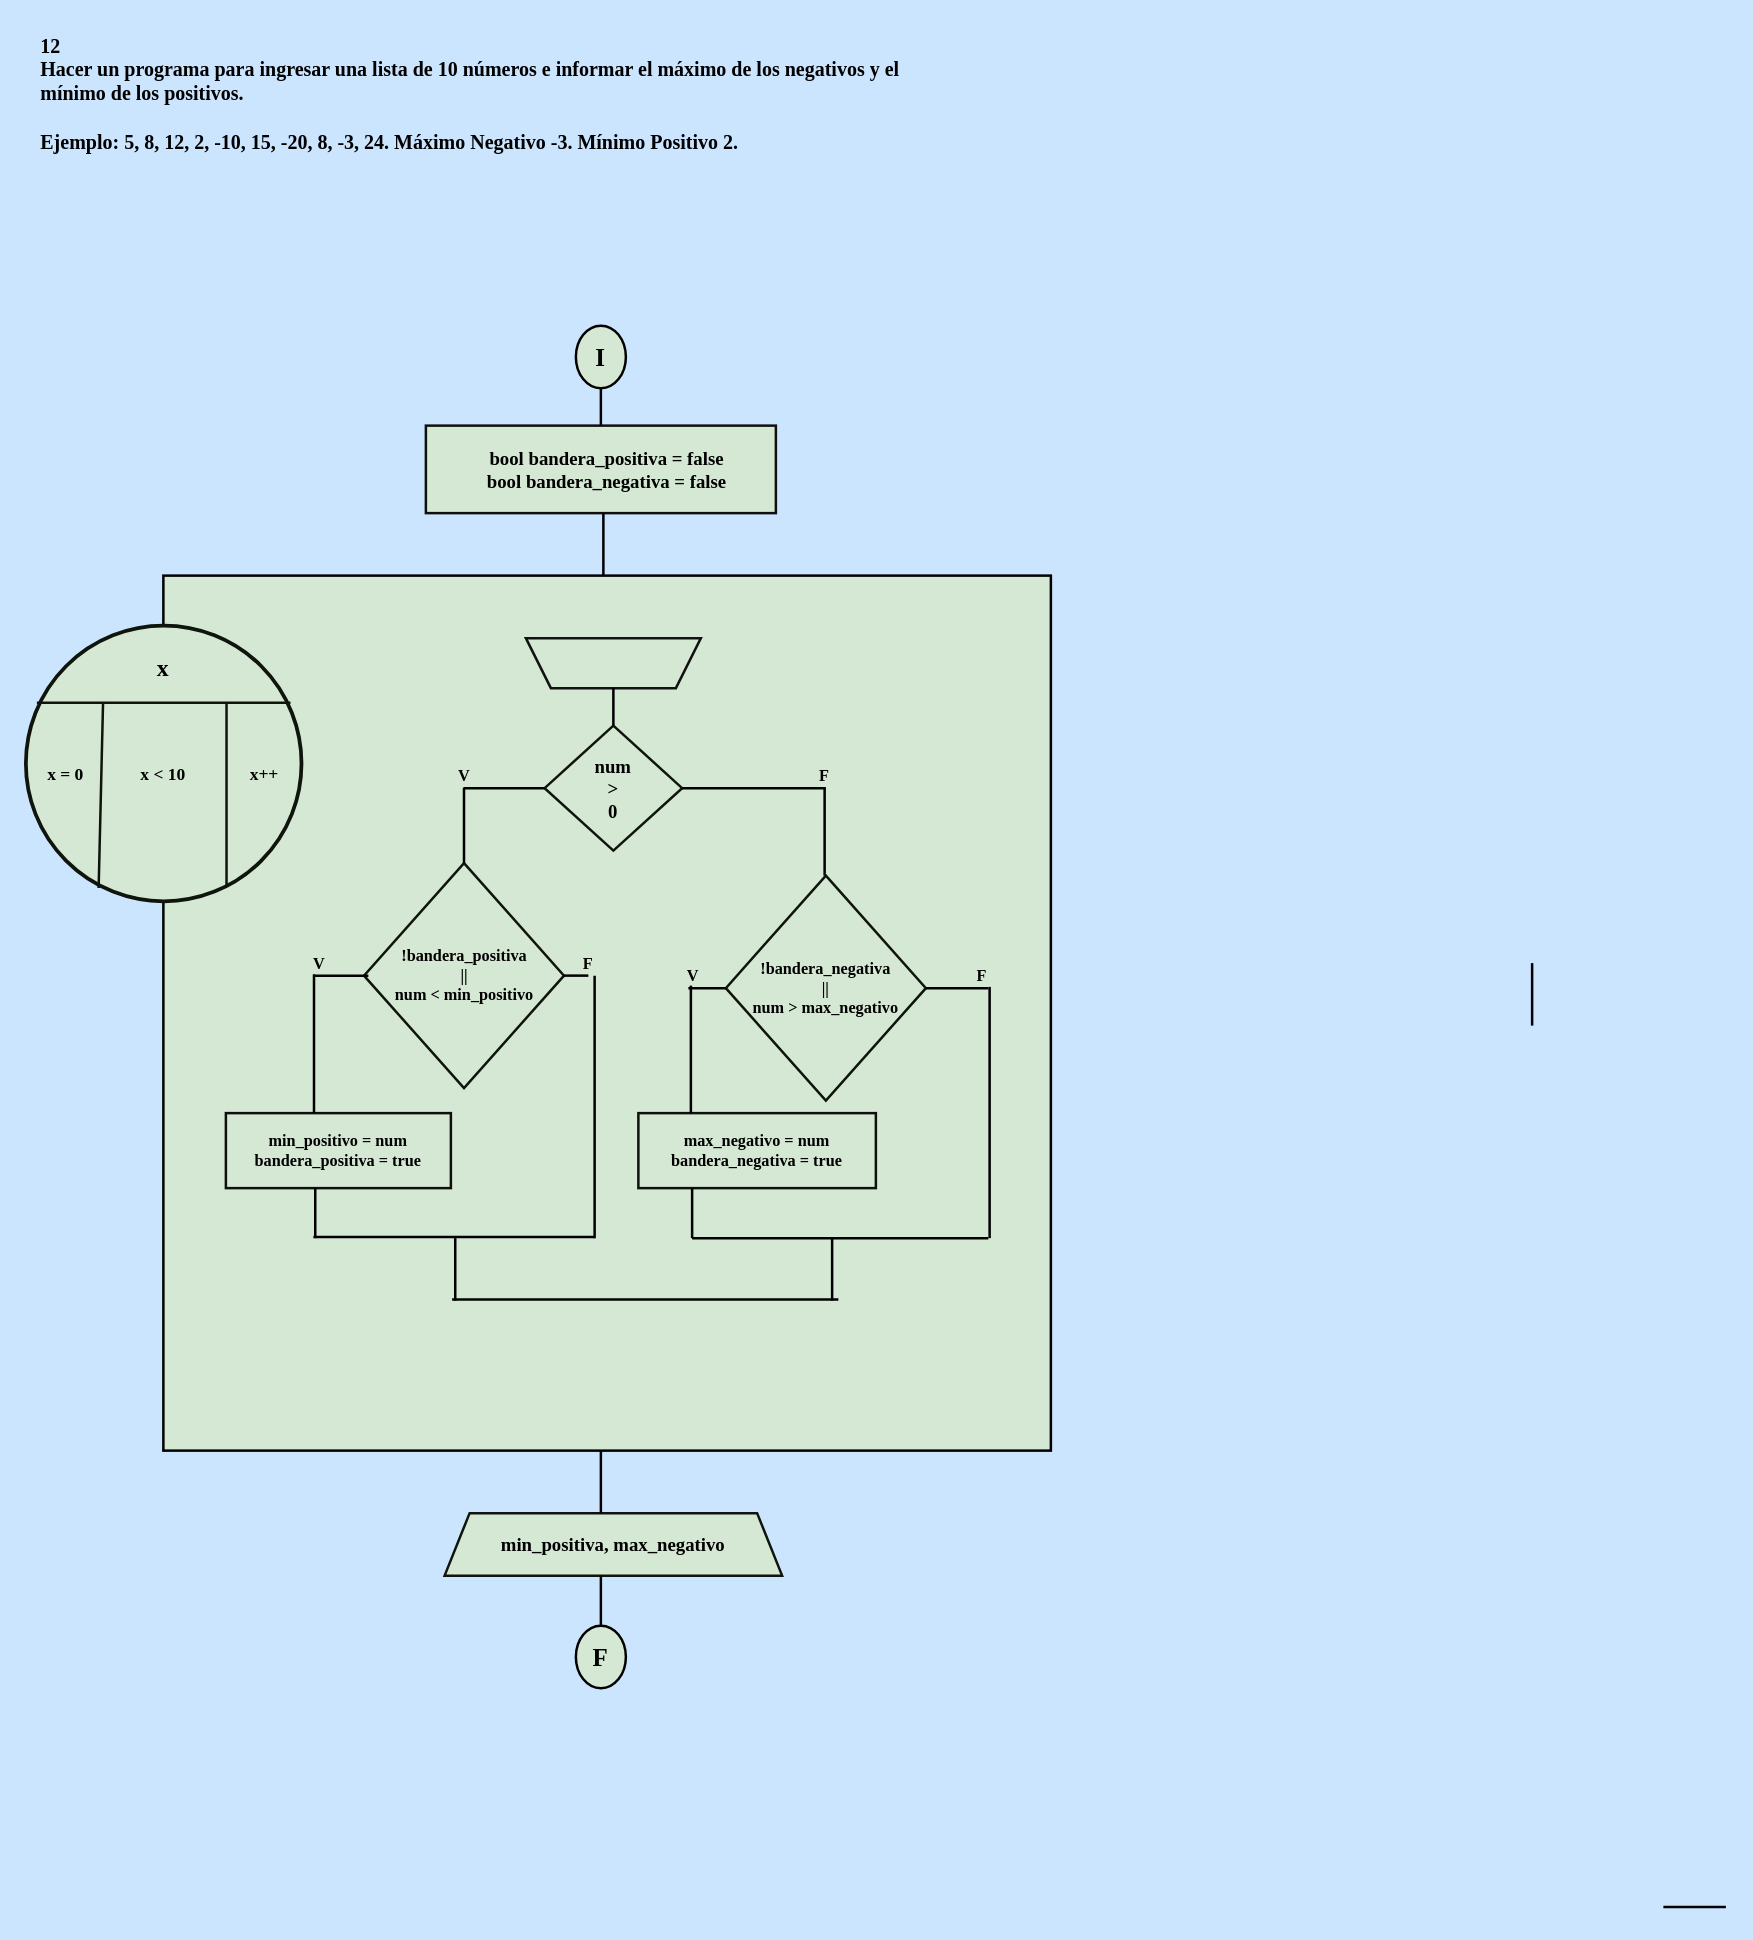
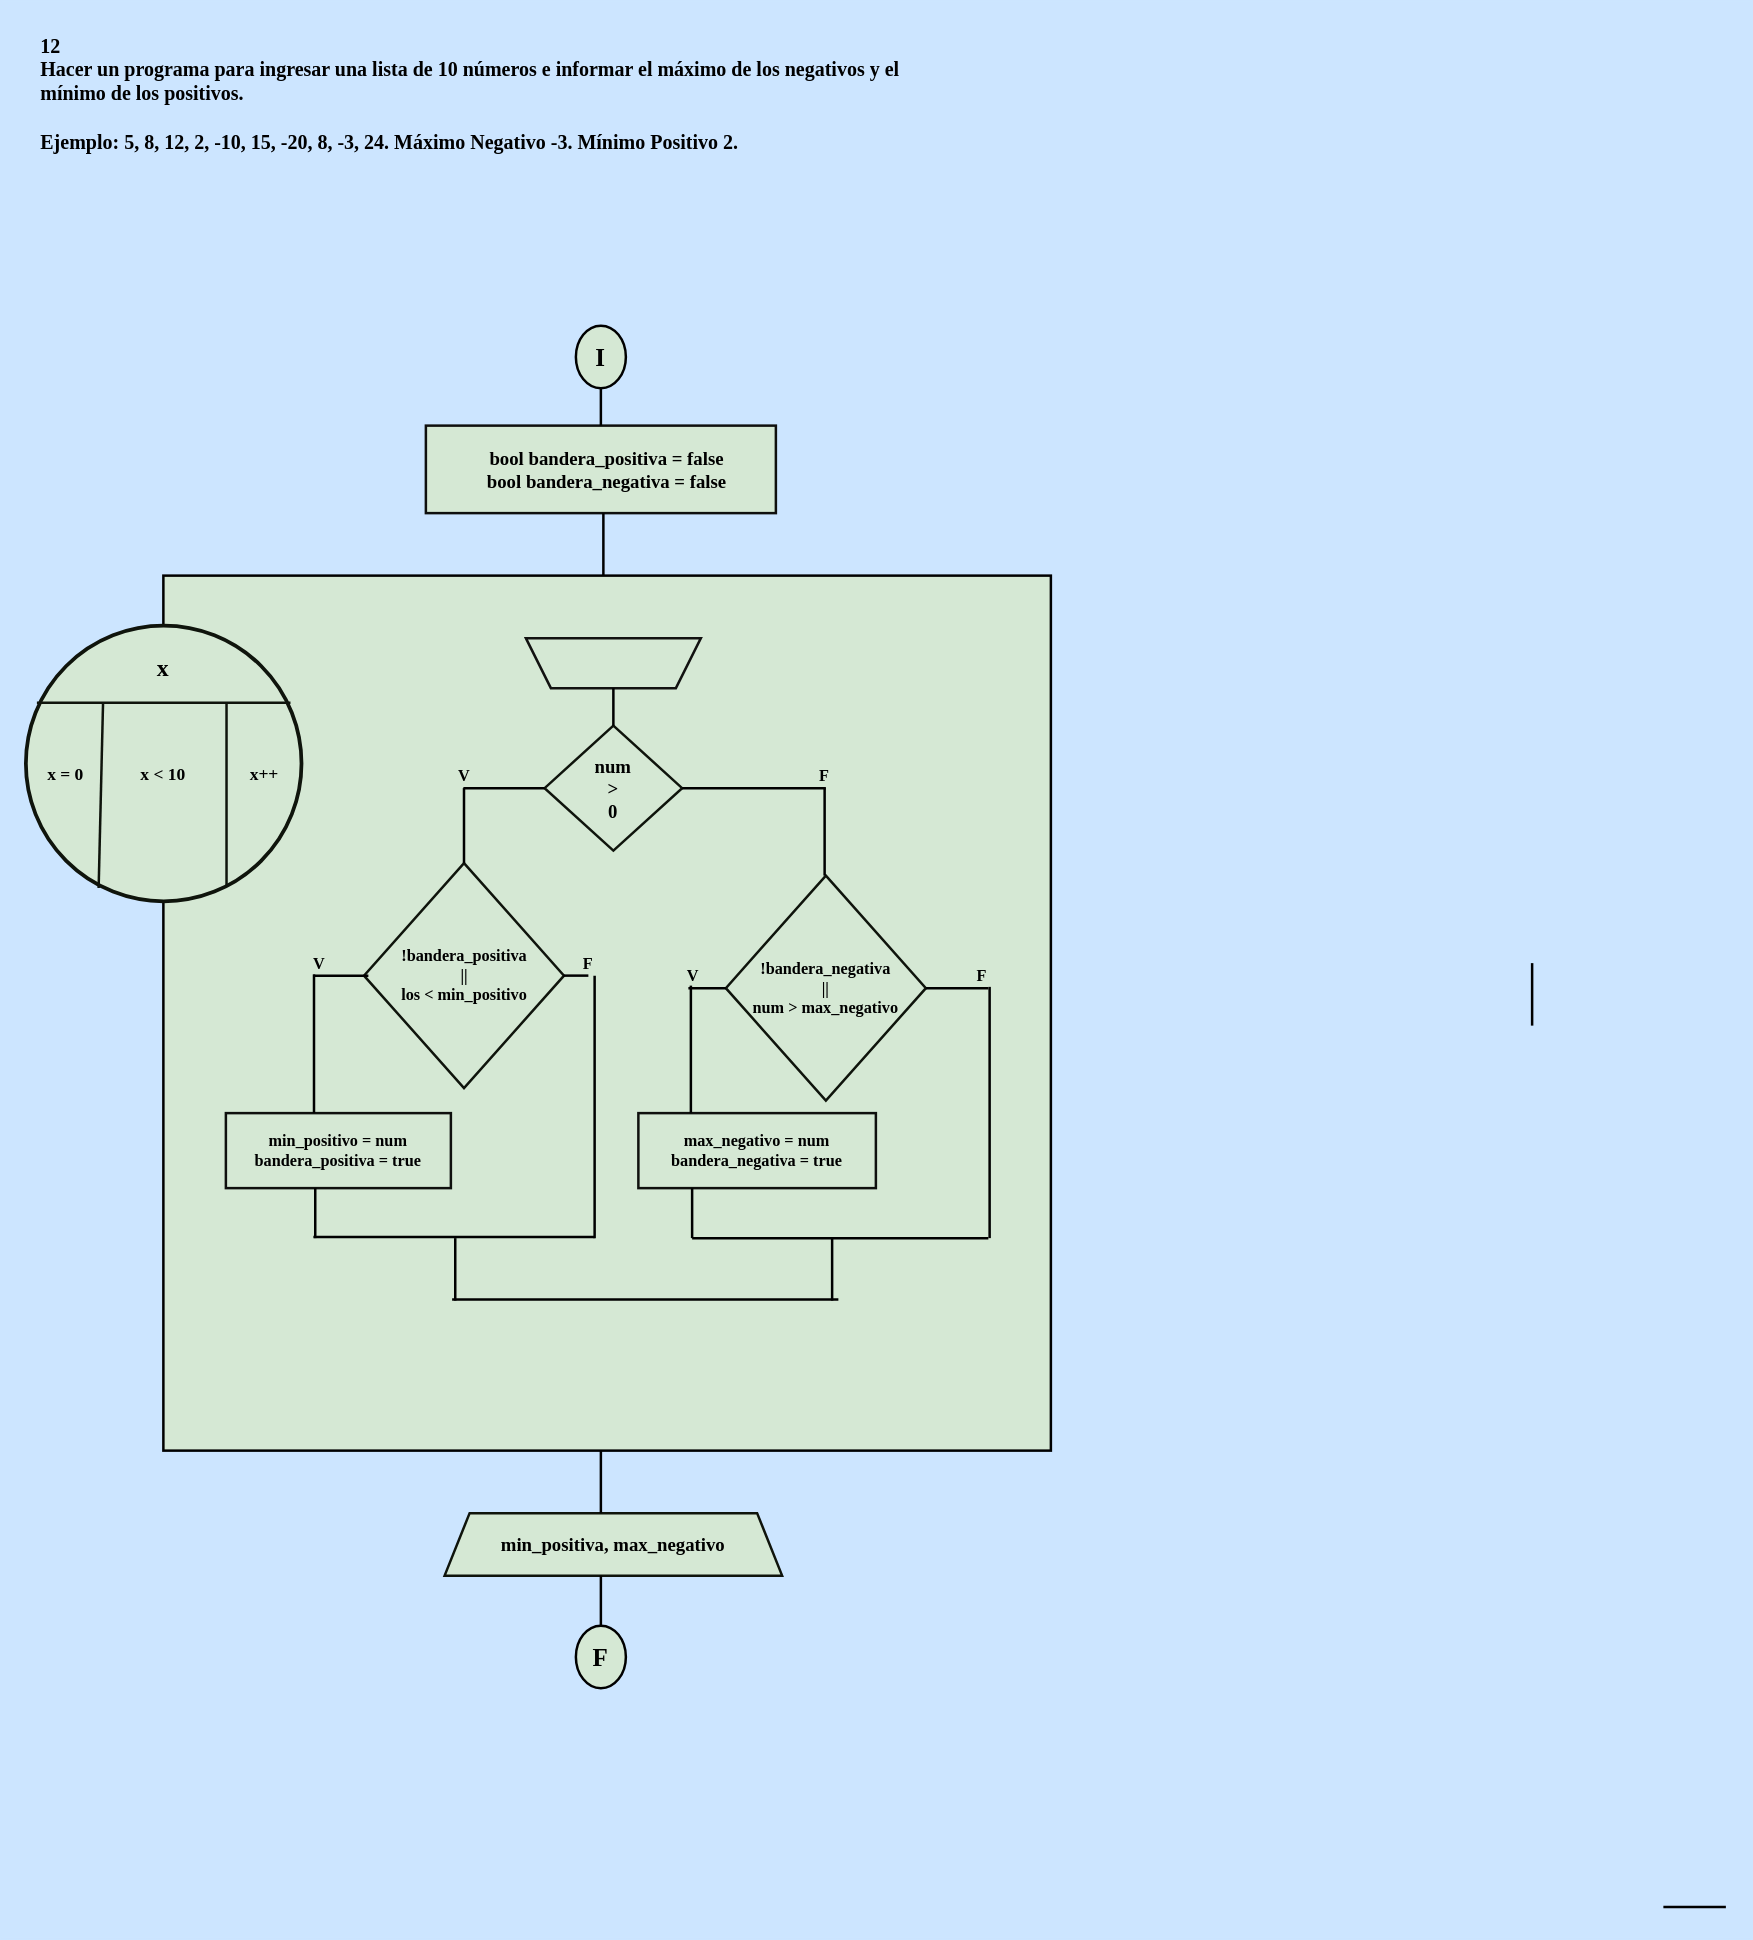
(464, 976) -> (464, 976)
